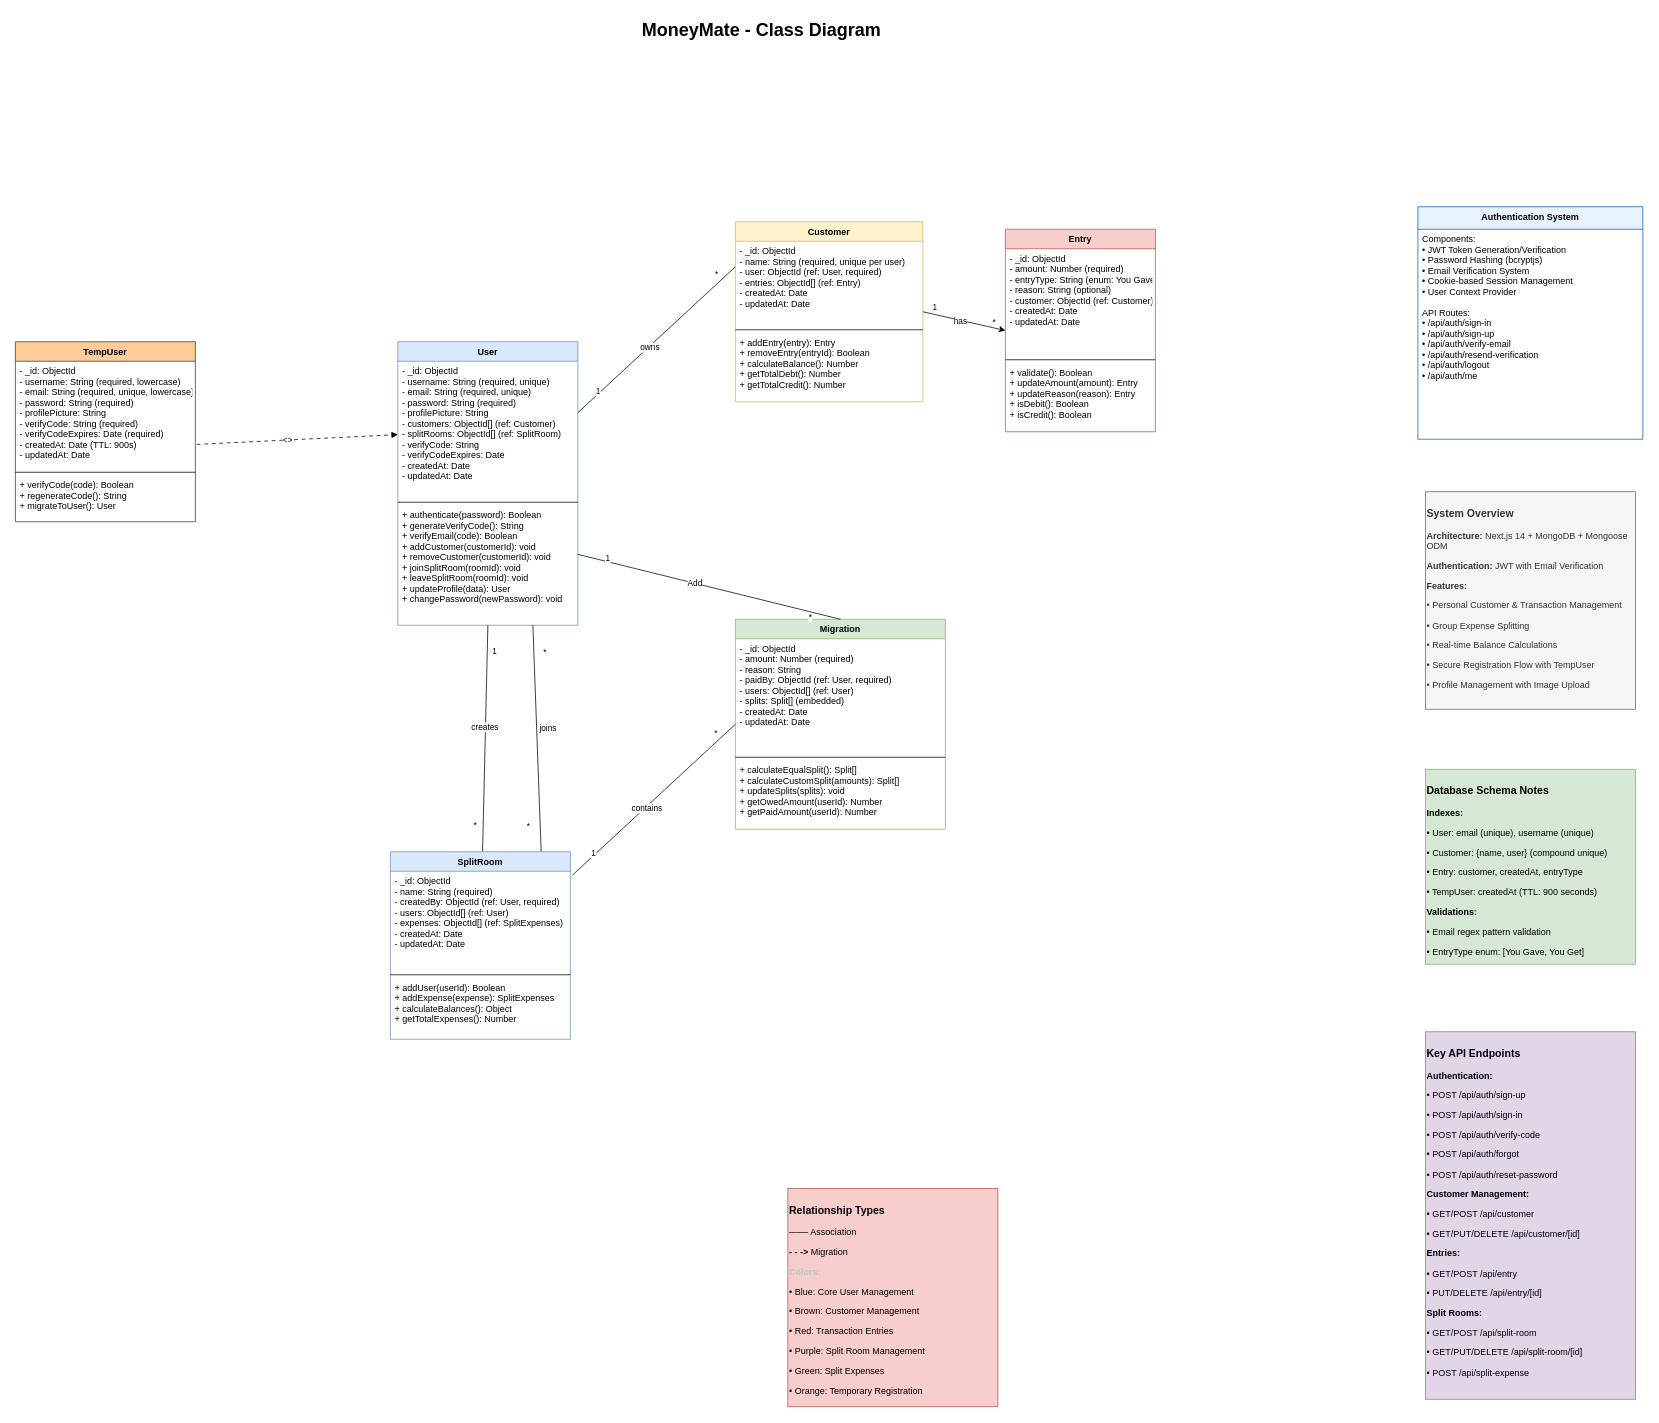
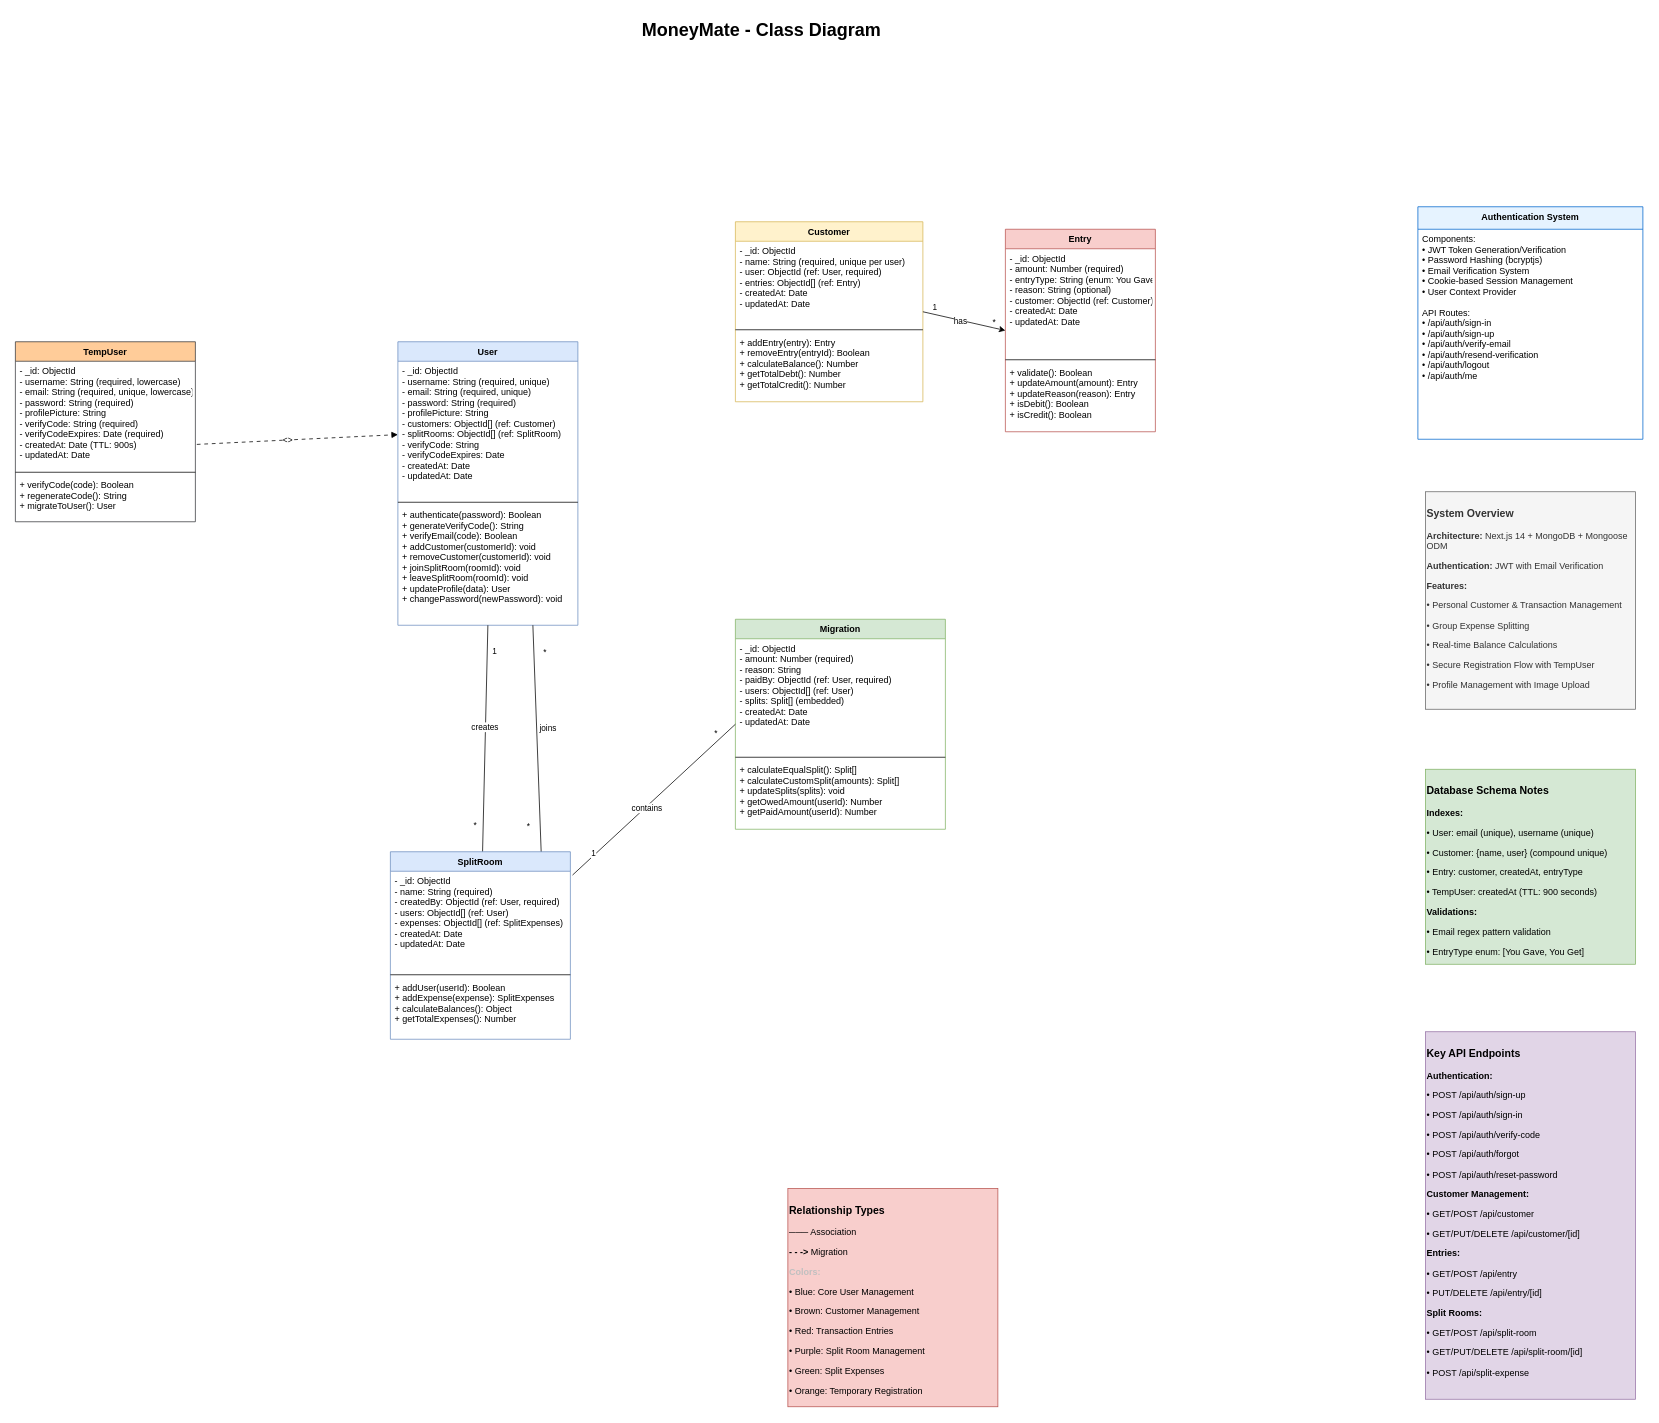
(656, 340) -> none
(709, 587) -> none
